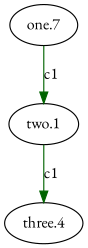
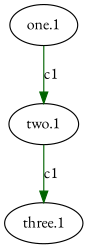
(44, 25) -> (44, 25)
(44, 223) -> (44, 223)
